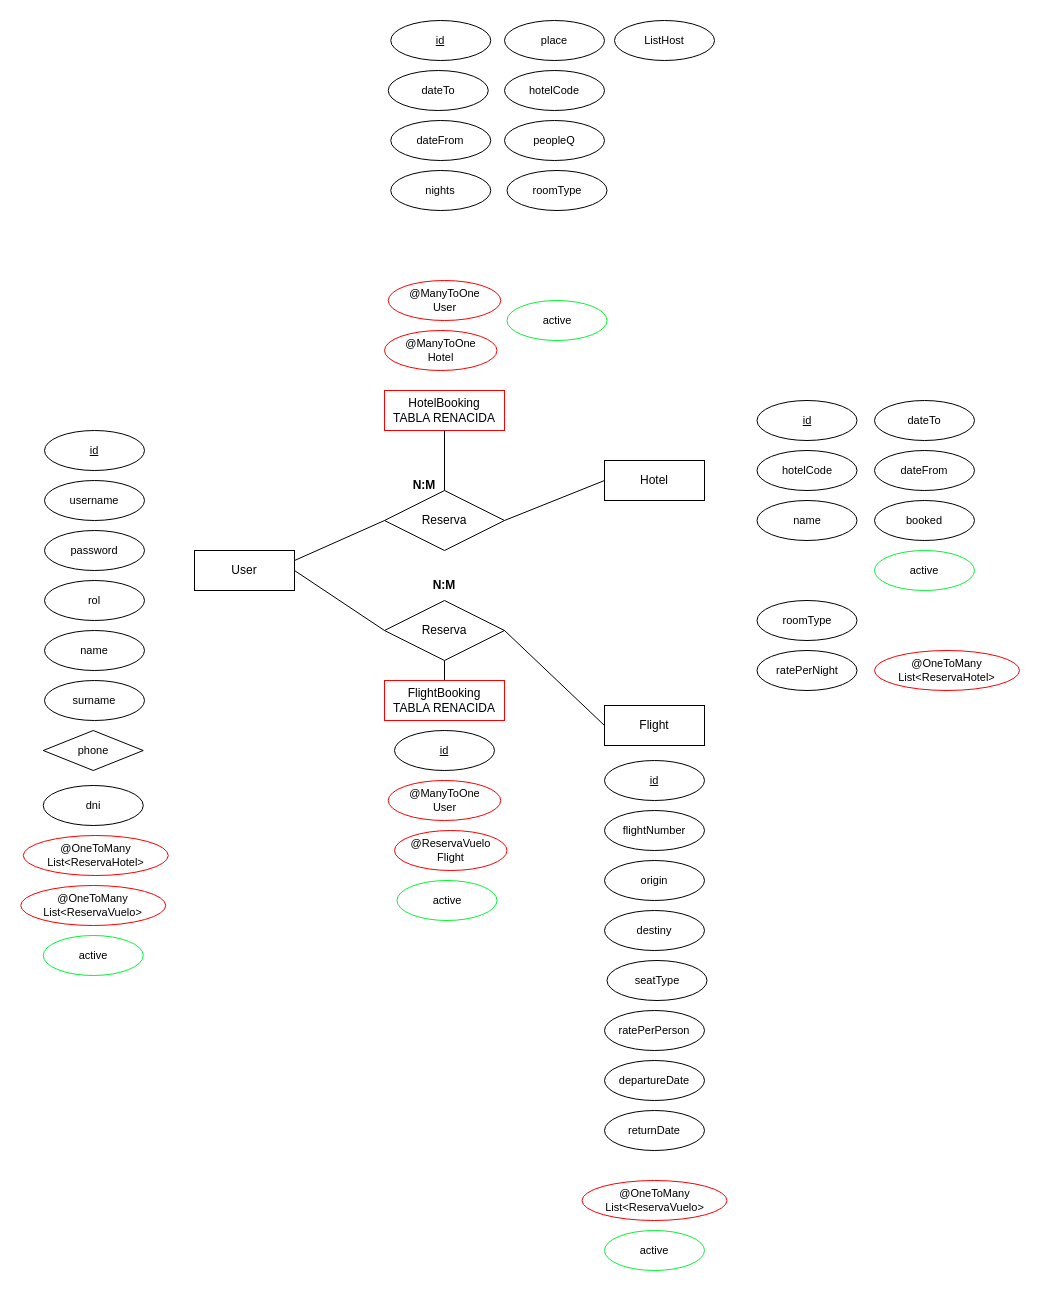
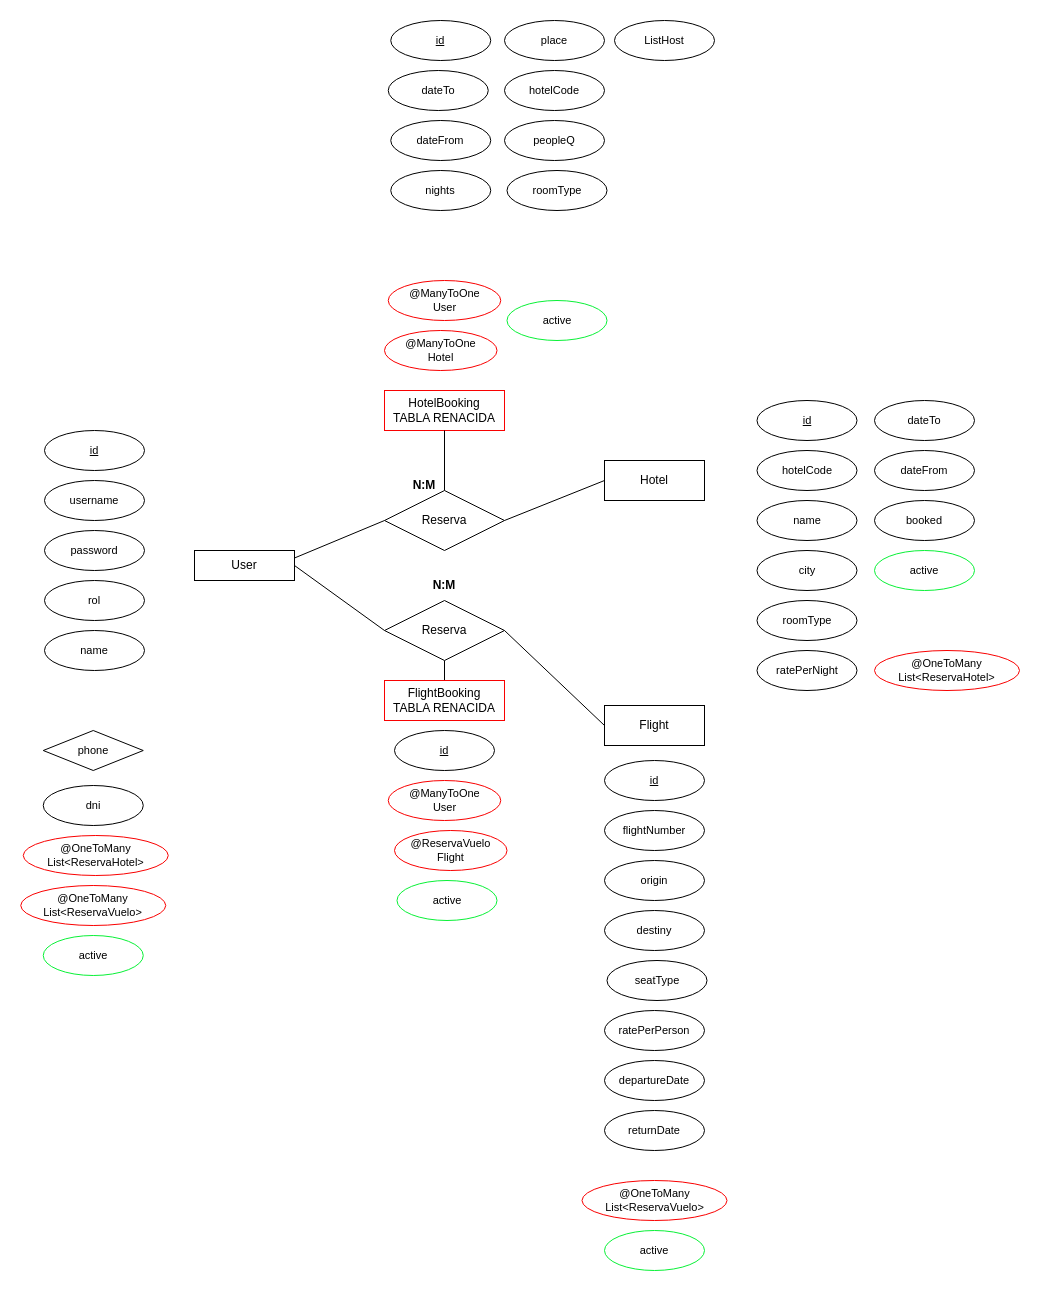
(245, 571) -> (245, 566)
none -> (807, 571)
(95, 701) -> none
